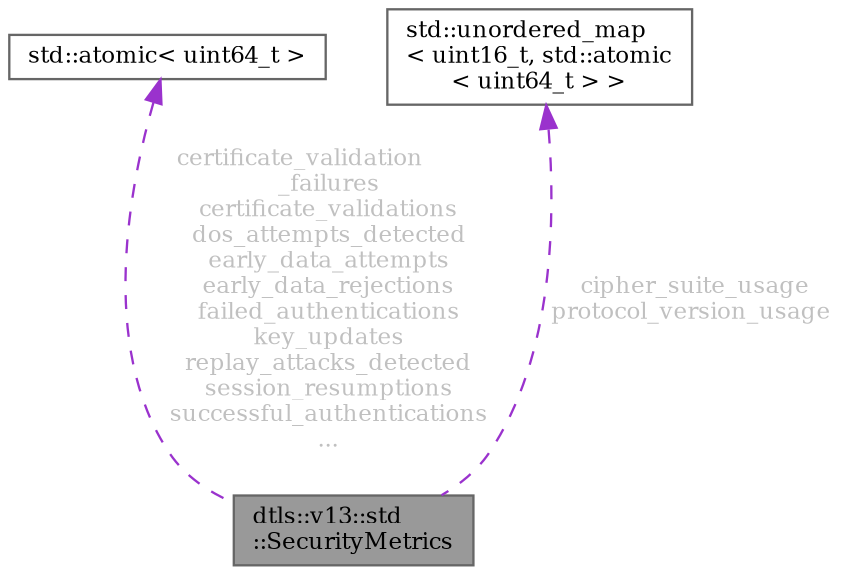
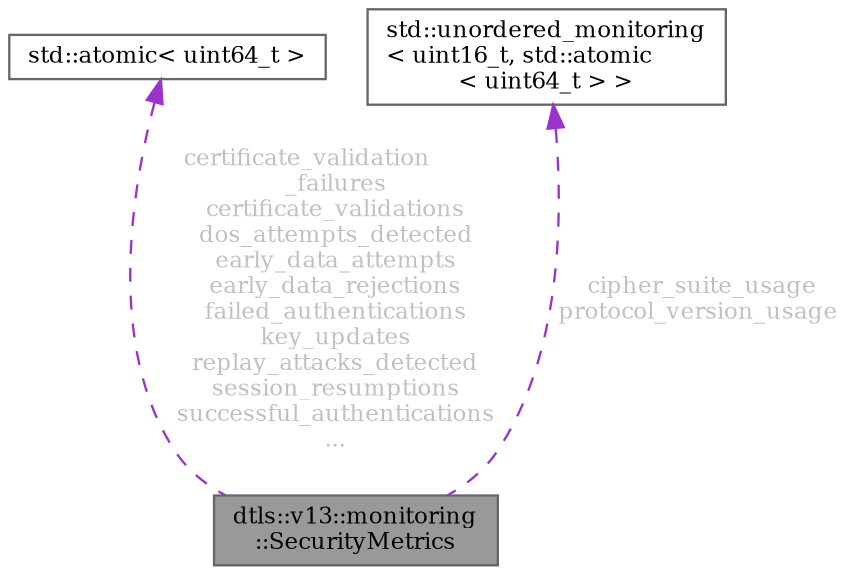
(540, 57) -> (547, 57)
(354, 530) -> (356, 530)
